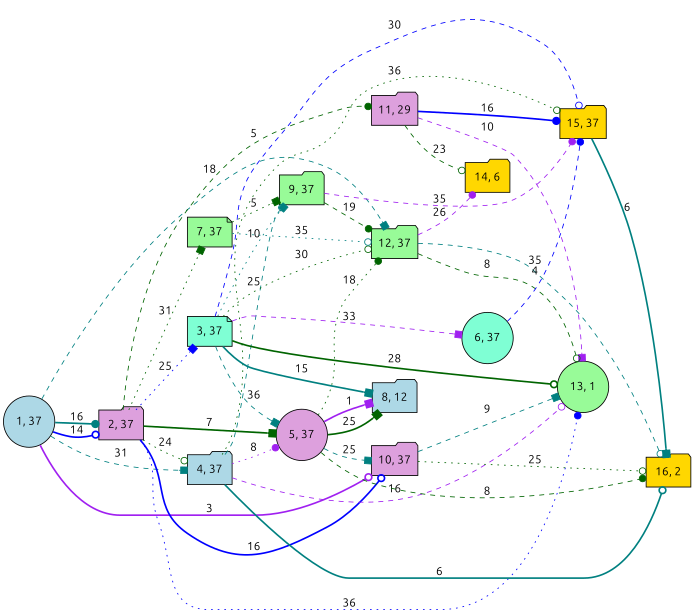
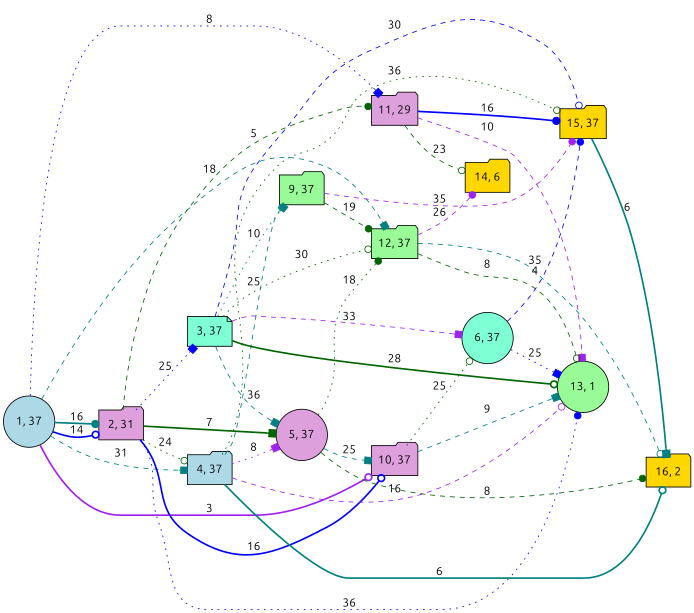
none -> (78, 66)
(210, 232) -> none
none -> (532, 361)
(395, 398) -> none
(121, 425) -> (121, 425)
(252, 457) -> (252, 457)
(528, 466) -> (437, 405)
